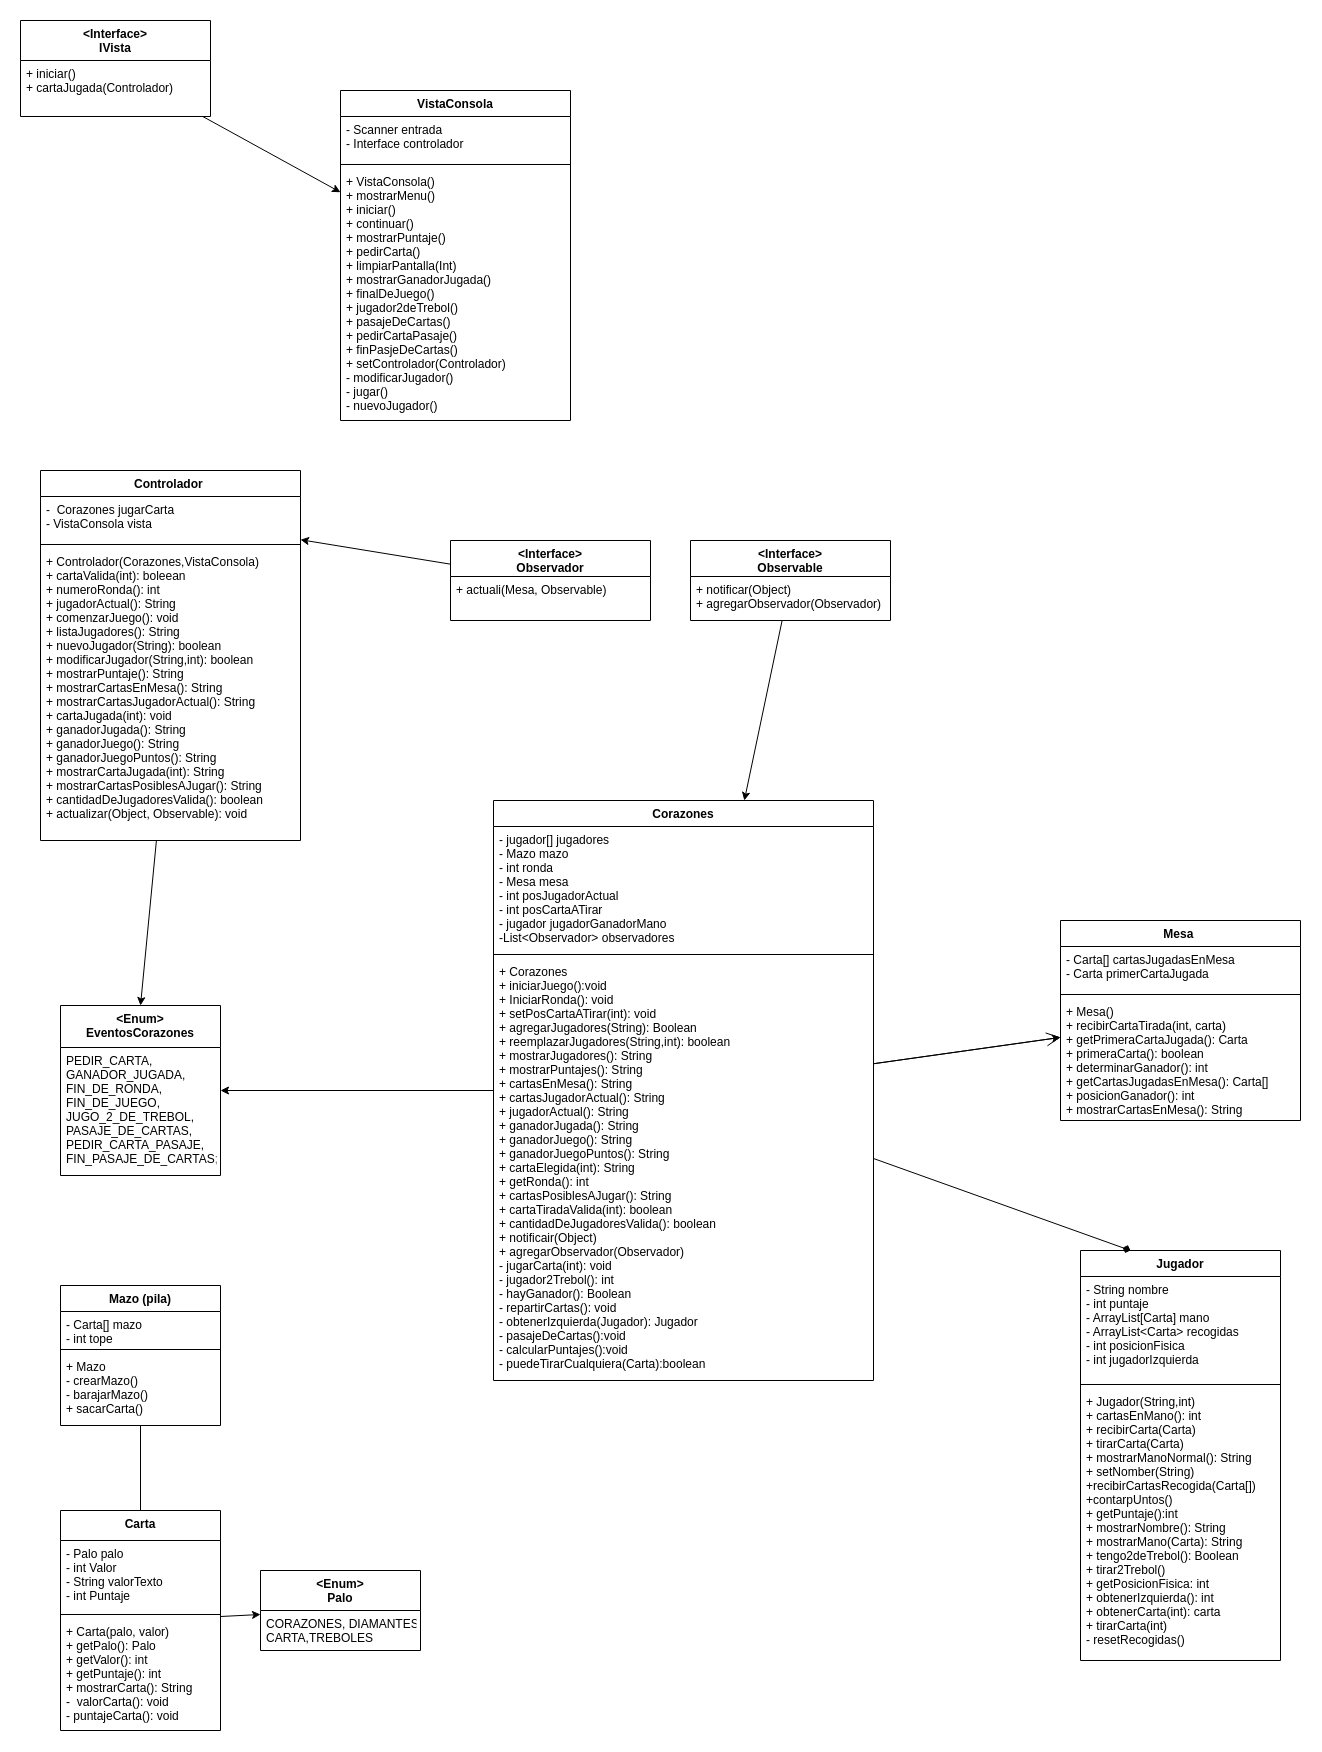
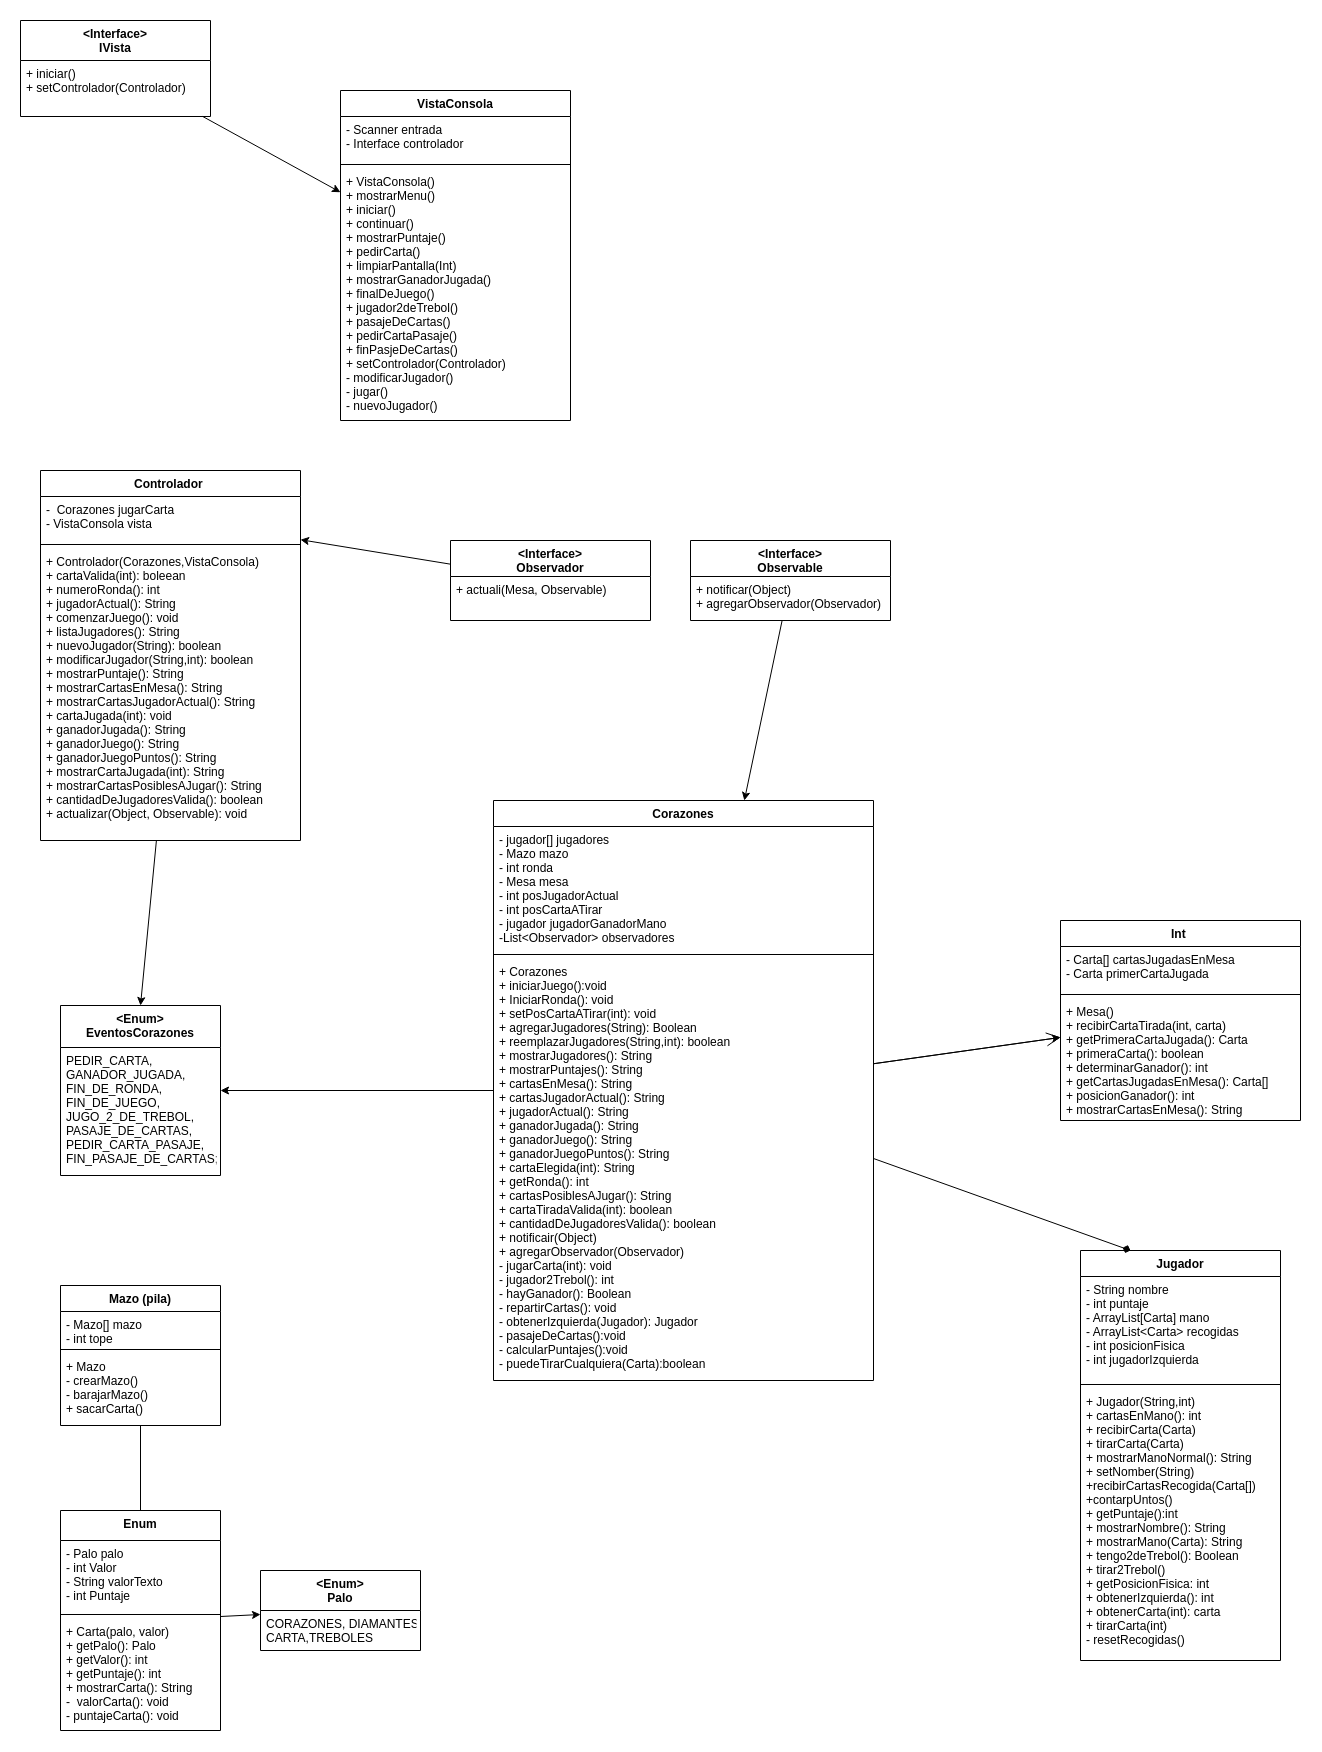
(57, 74) -> (57, 74)
(1180, 934) -> (1180, 934)
(110, 1325) -> (107, 1325)
(140, 1524) -> (140, 1524)
